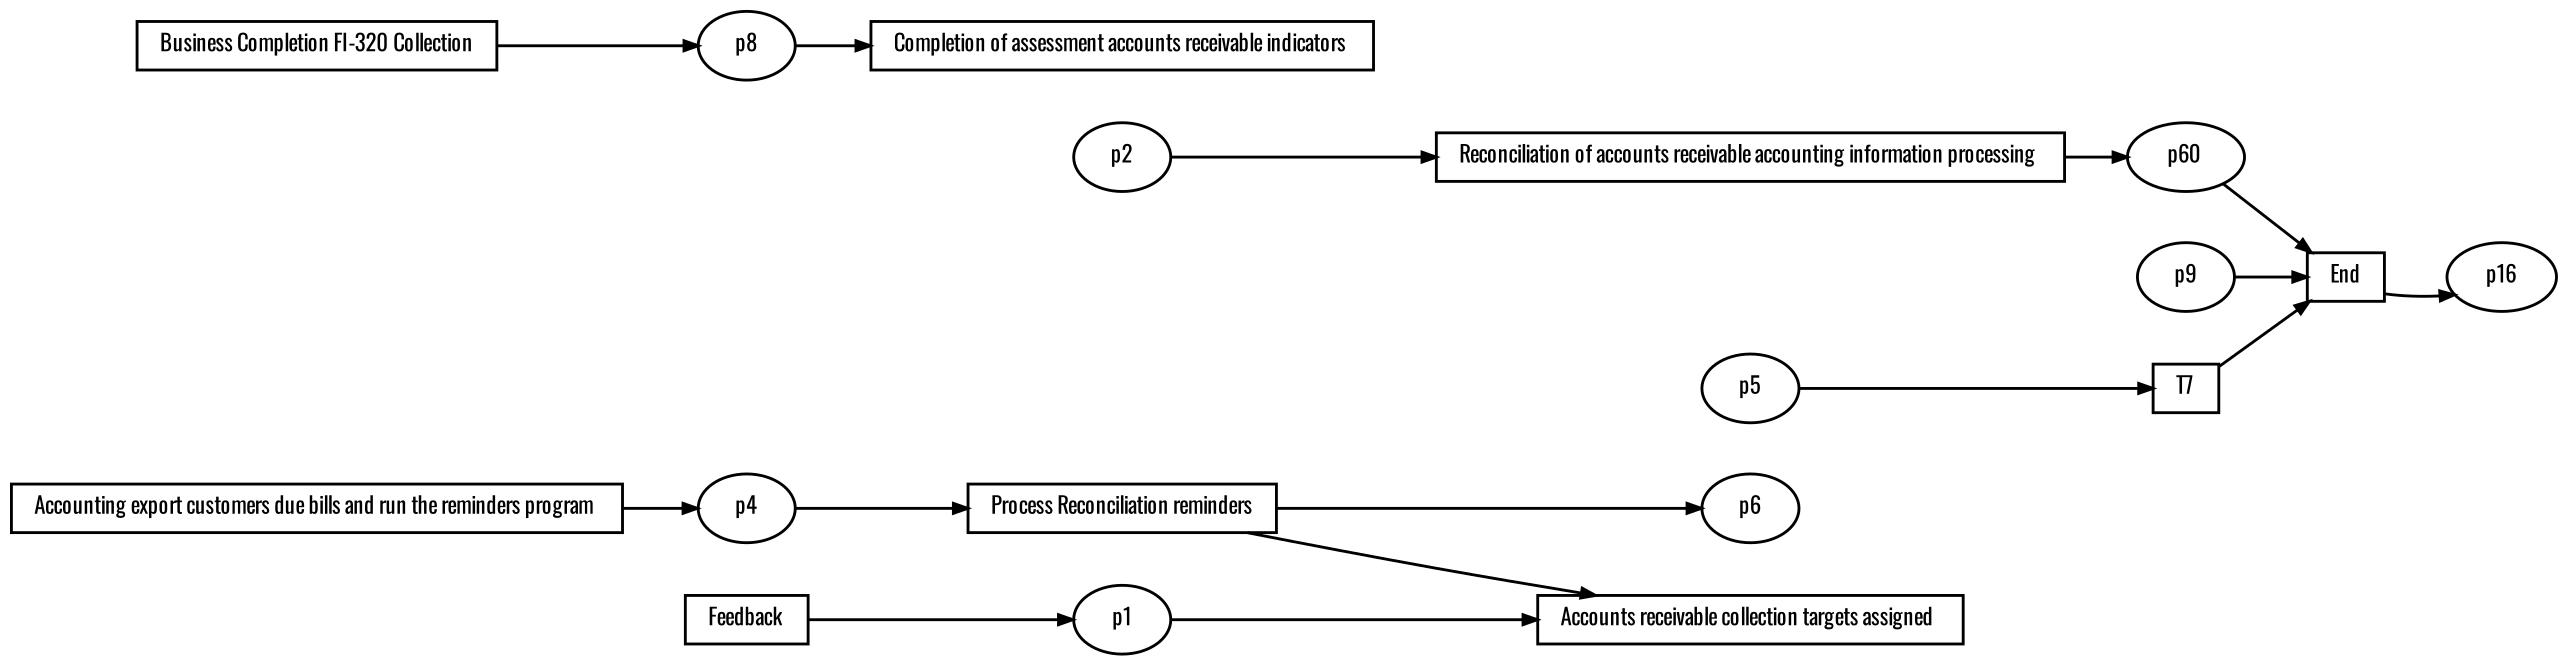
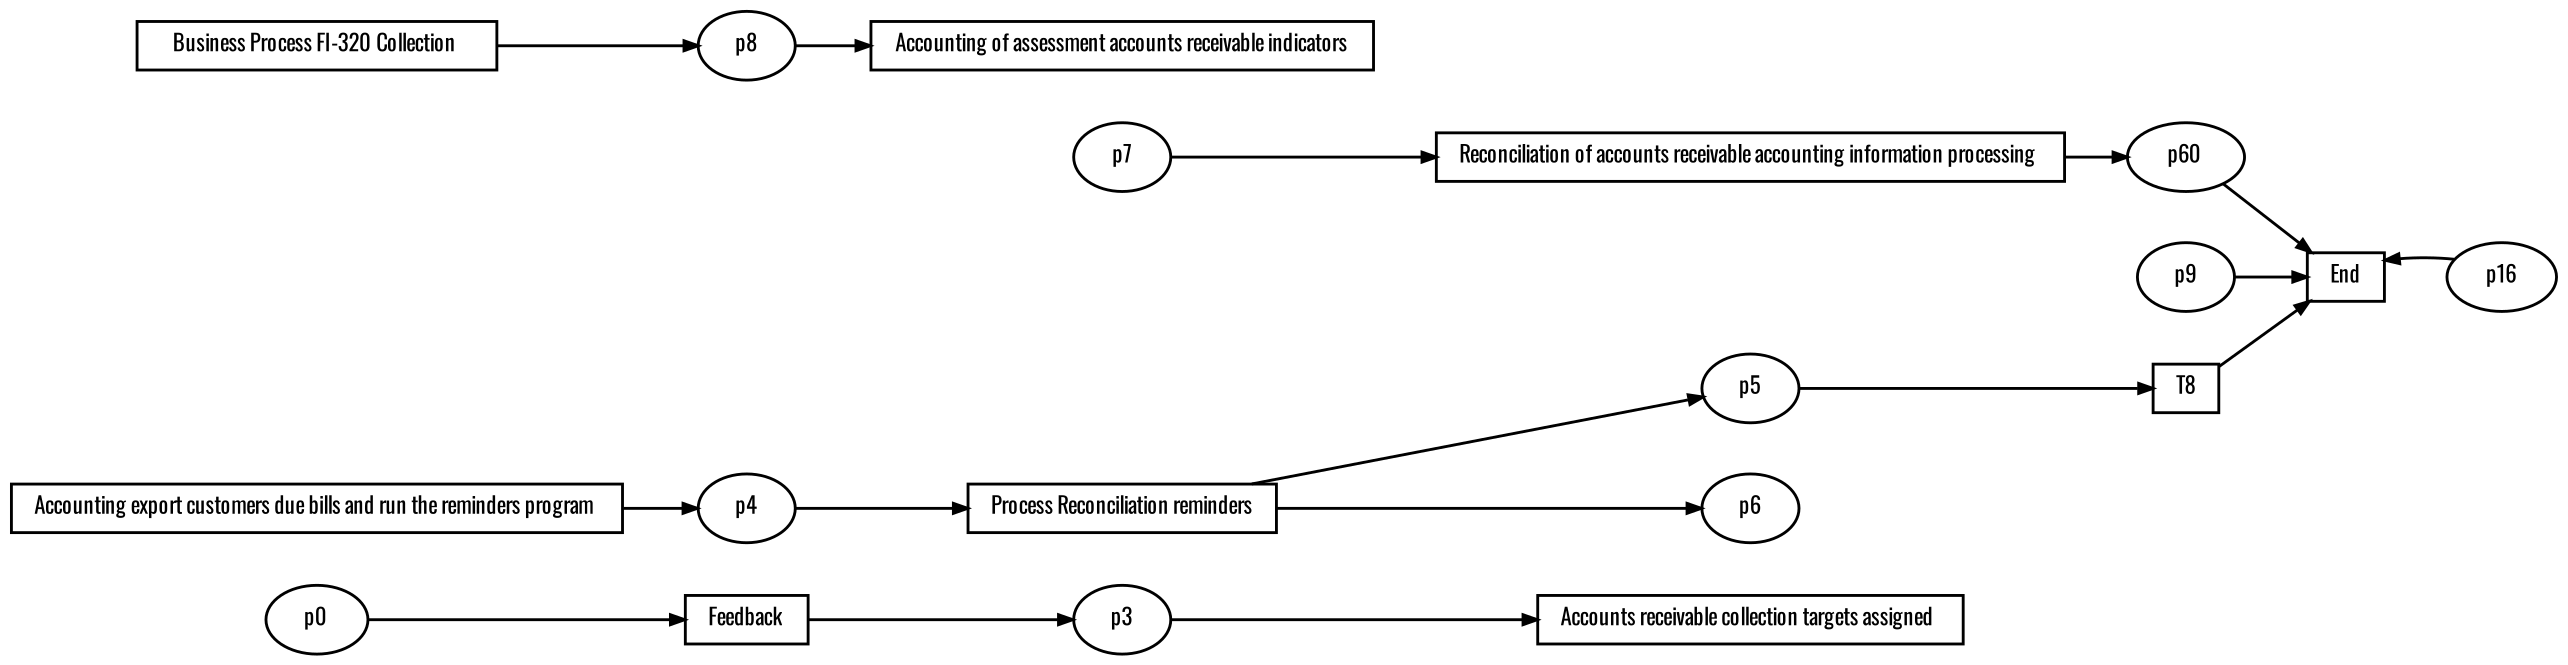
(317, 46) -> (317, 46)
(1122, 46) -> (1122, 46)
(1122, 157) -> (1122, 157)
(2412, 296) -> (2427, 258)
(2186, 388) -> (2186, 388)
(1414, 564) -> (1470, 442)
none -> (317, 620)
(1122, 620) -> (1122, 620)
